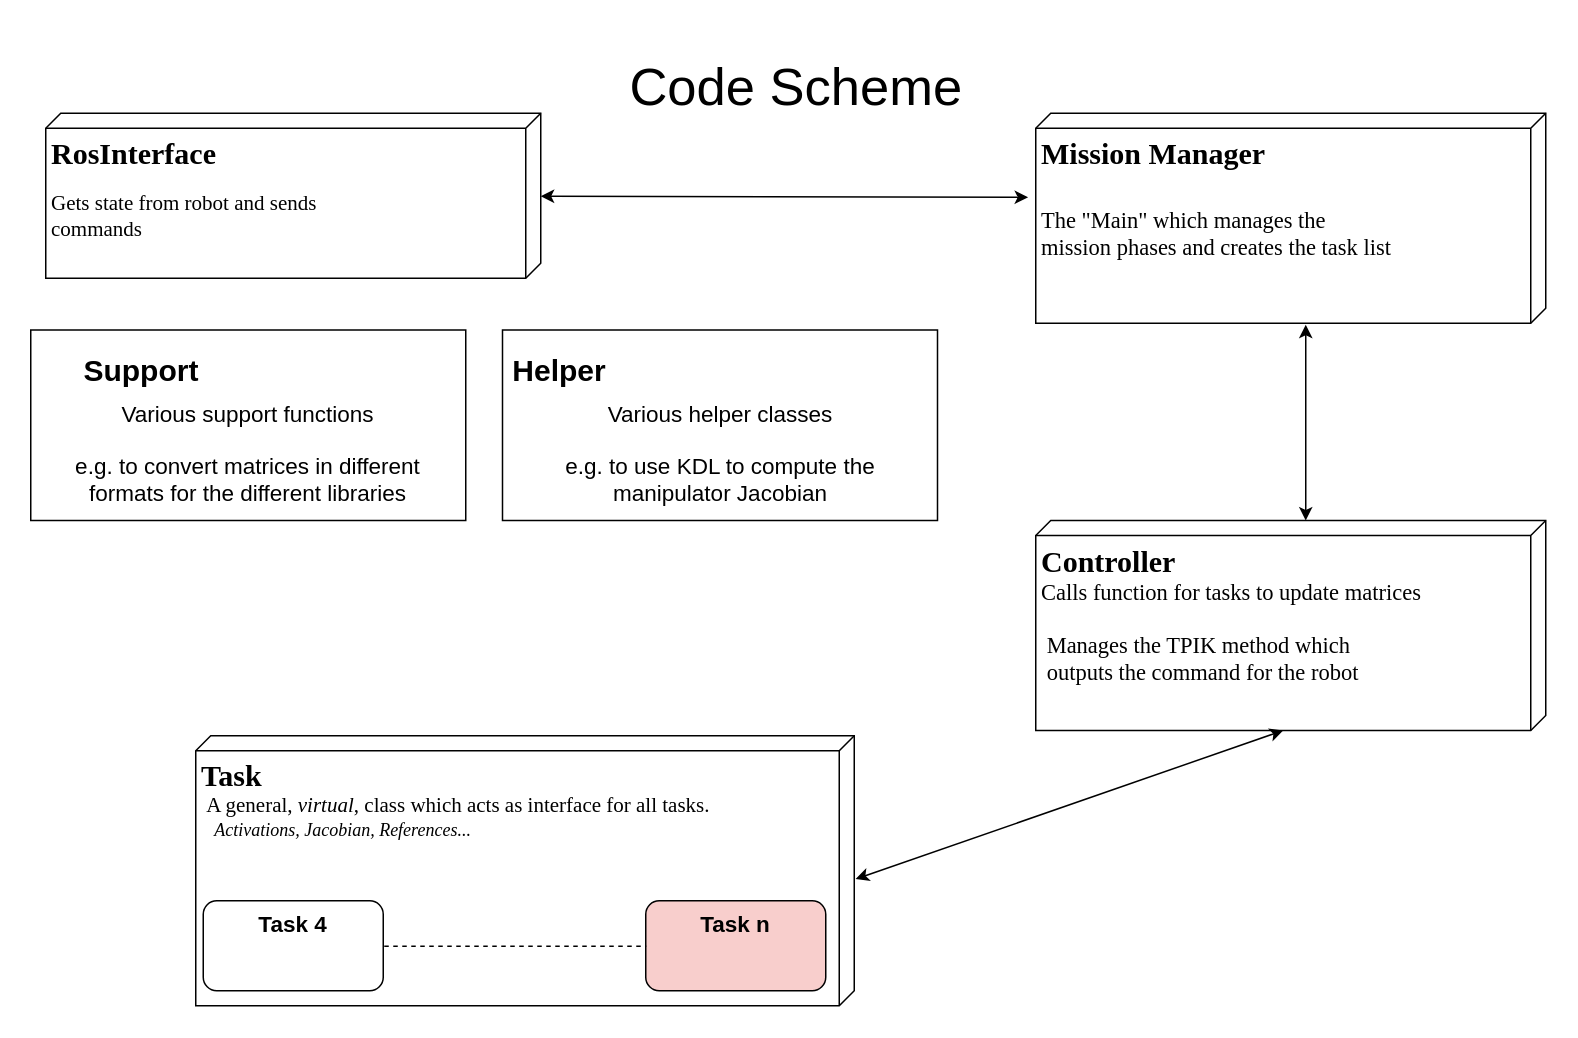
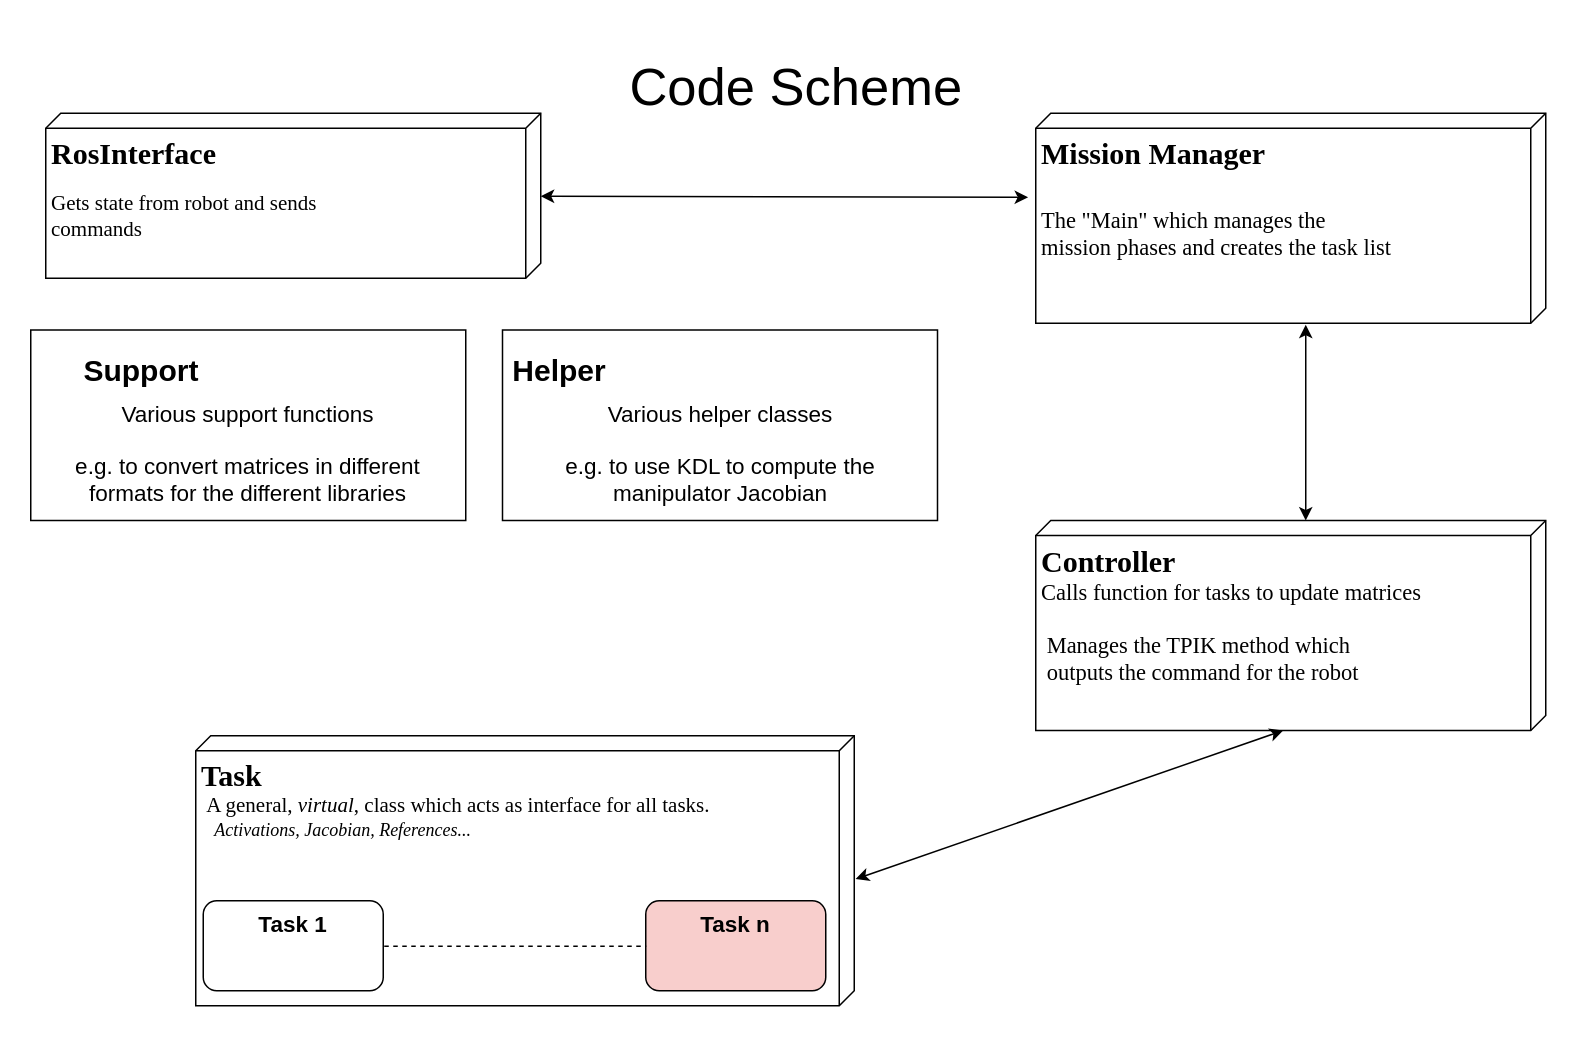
(293, 922) -> (293, 922)
